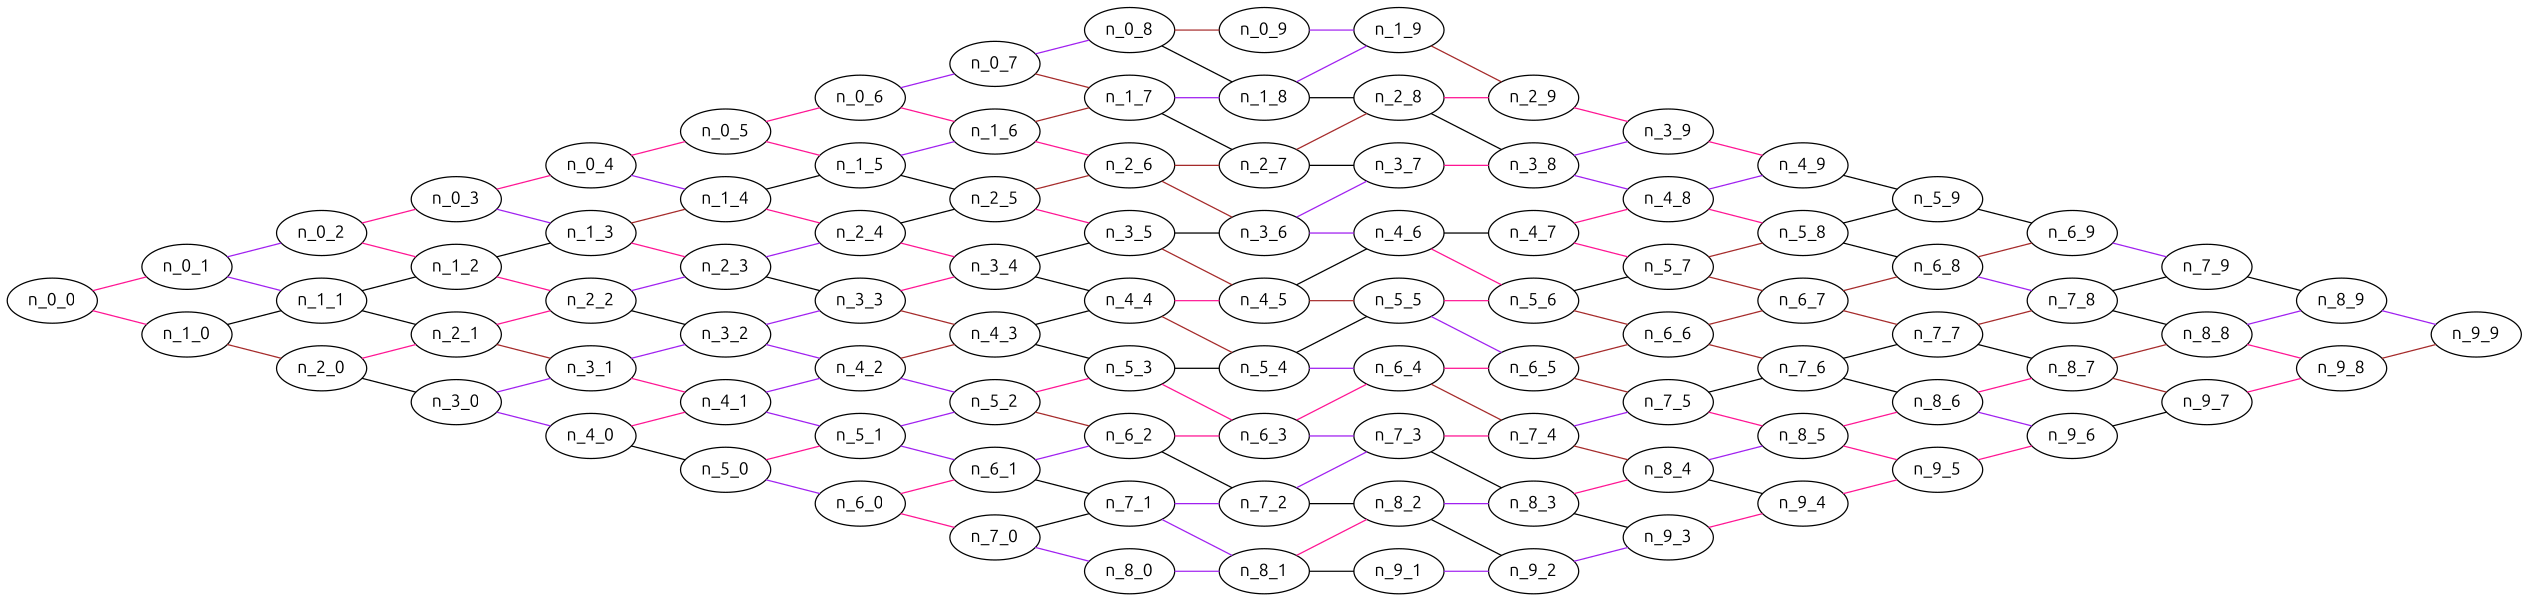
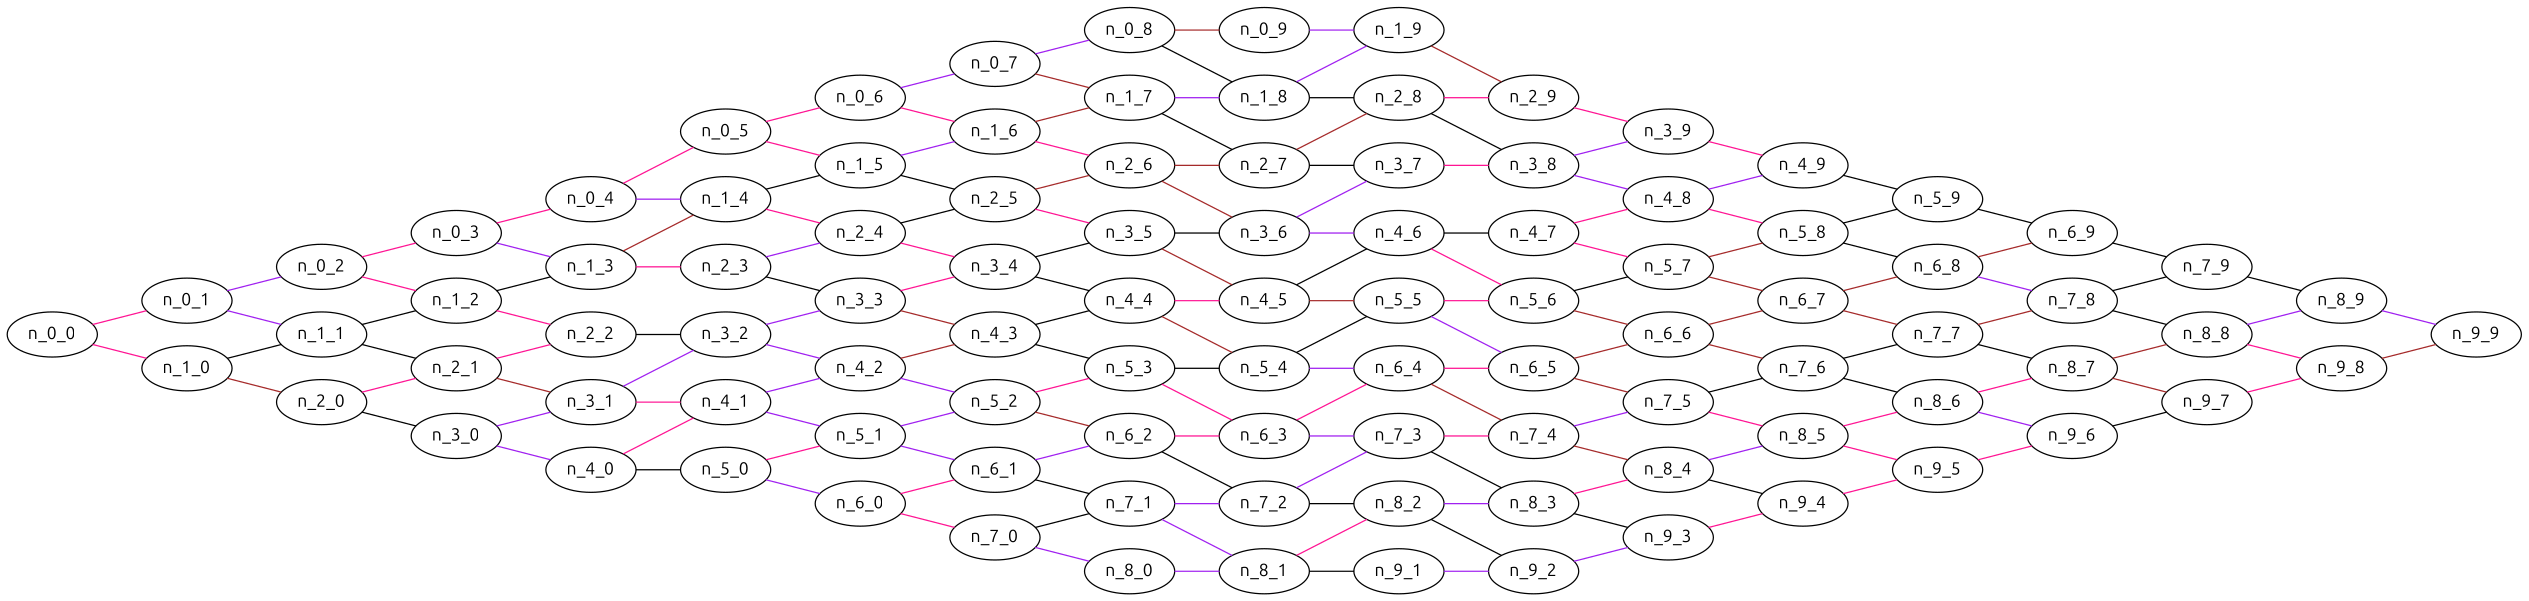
(2139, 250) -> (2139, 250)
(658, 284) -> none
